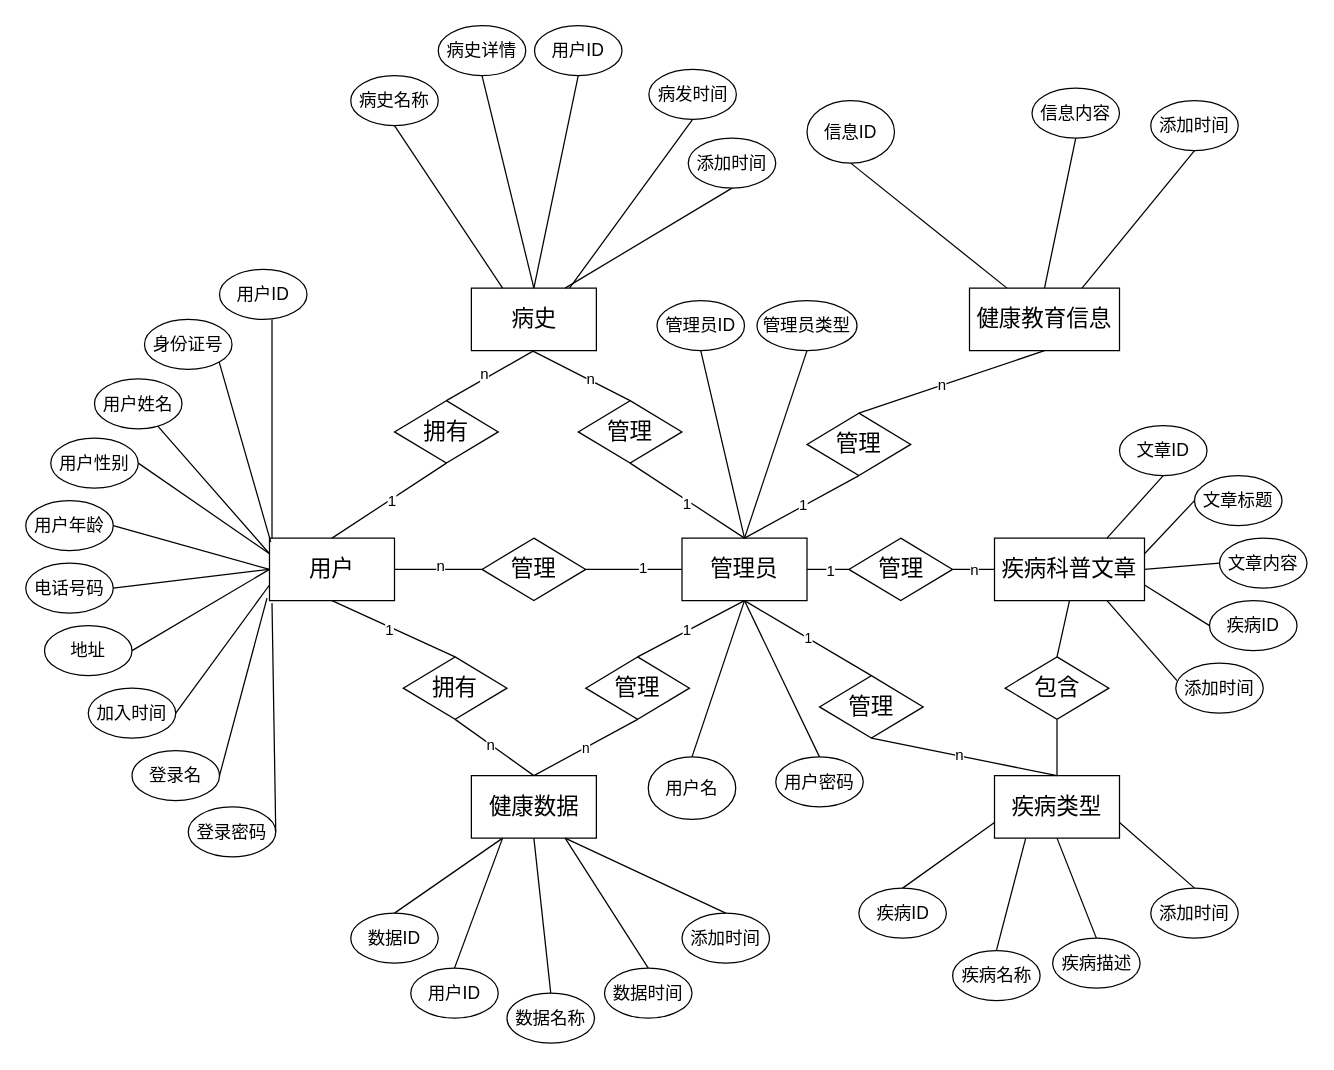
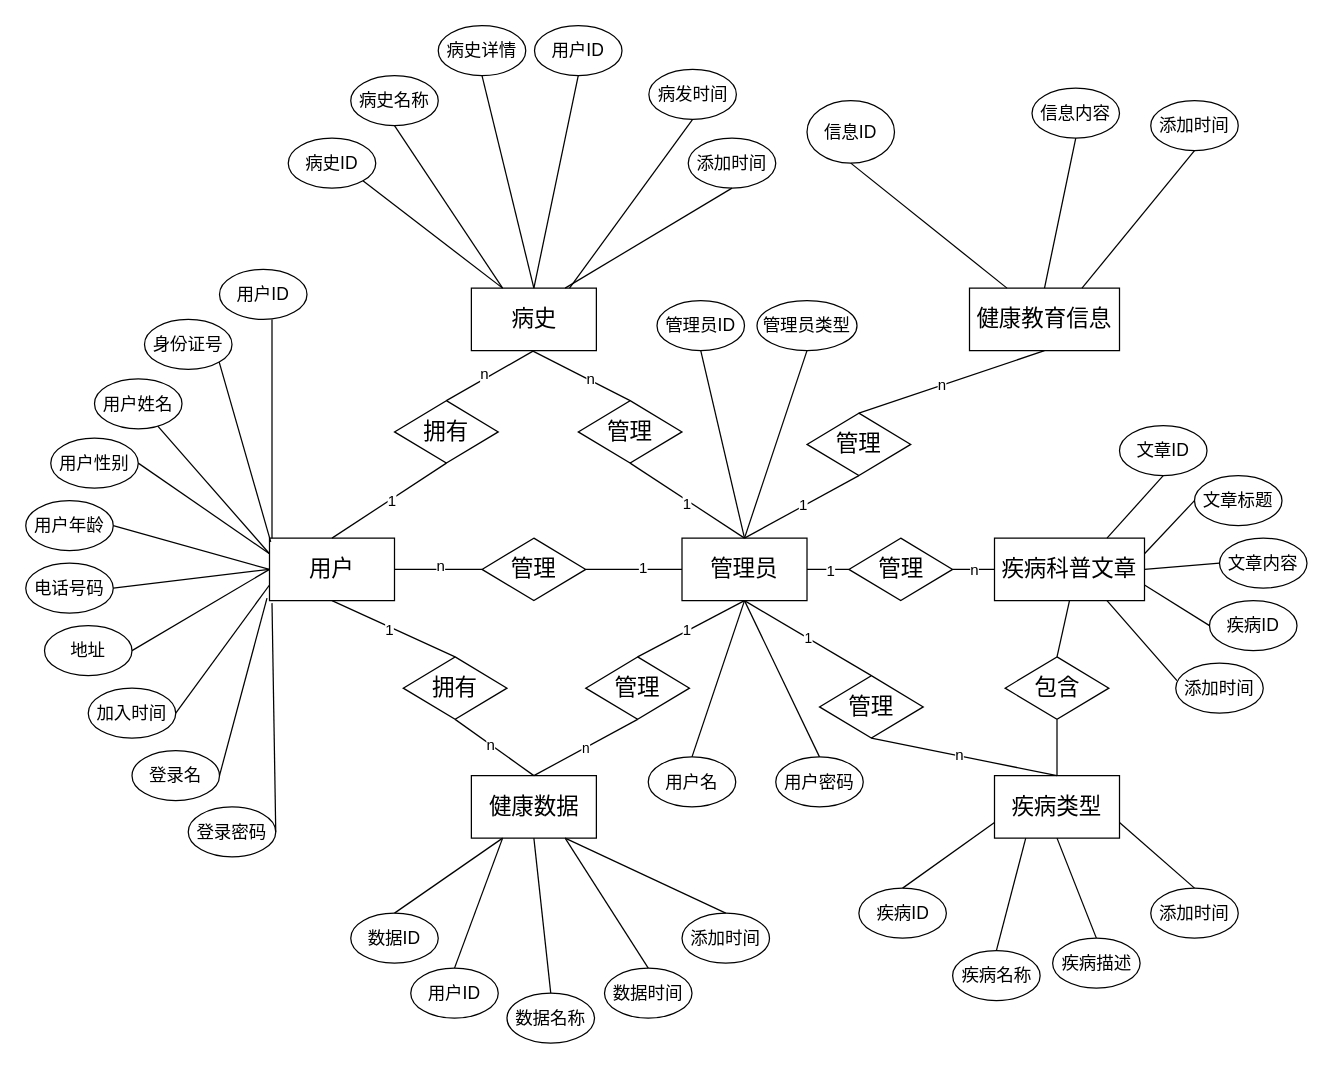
none -> (332, 163)
none -> (429, 232)
(692, 788) -> (692, 782)
